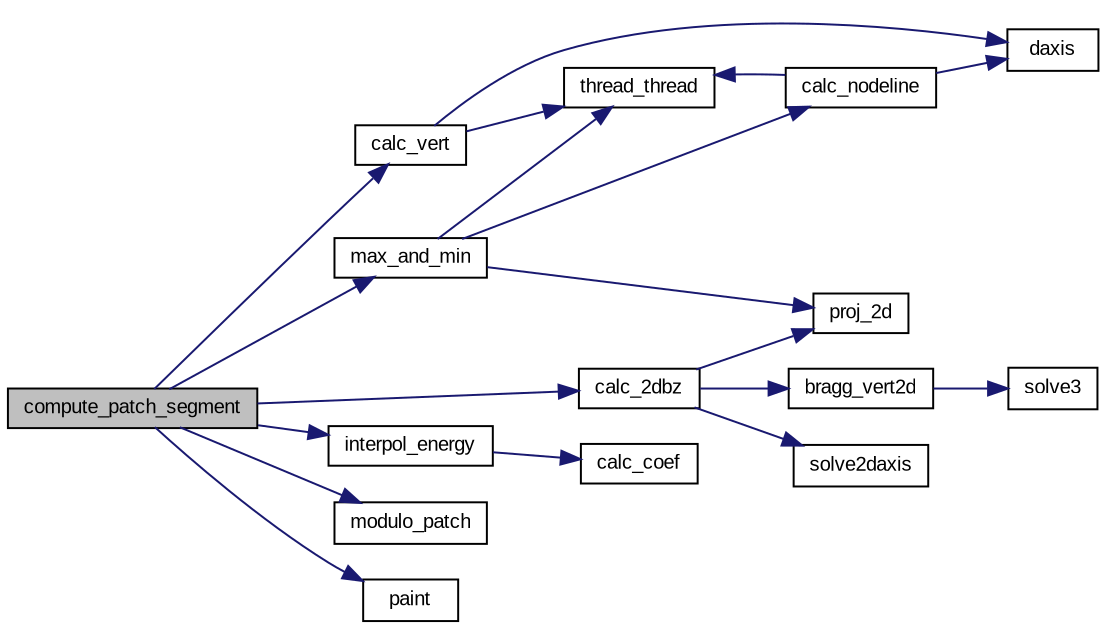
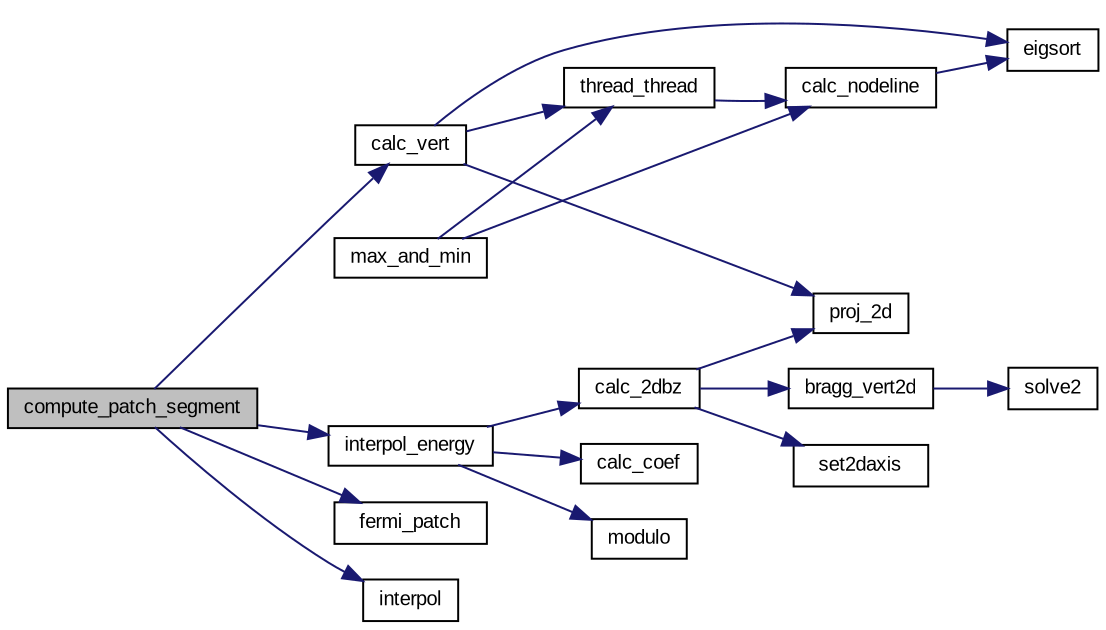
(1053, 50) -> (1053, 50)
(760, 74) -> (740, 101)
(640, 286) -> (629, 226)
(263, 338) -> none
(1053, 389) -> (1053, 389)
(408, 398) -> (523, 418)
(861, 466) -> (861, 466)
(411, 523) -> (411, 523)
none -> (639, 539)
(411, 600) -> (411, 600)
